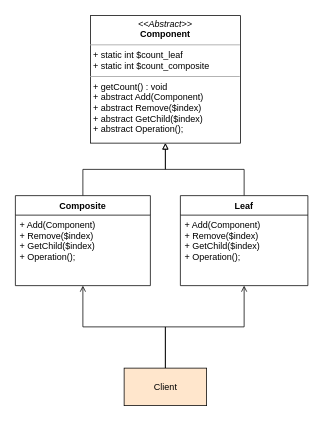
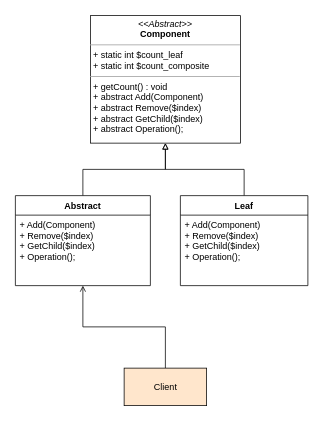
(83, 206) -> (83, 206)
(225, 327) -> none
